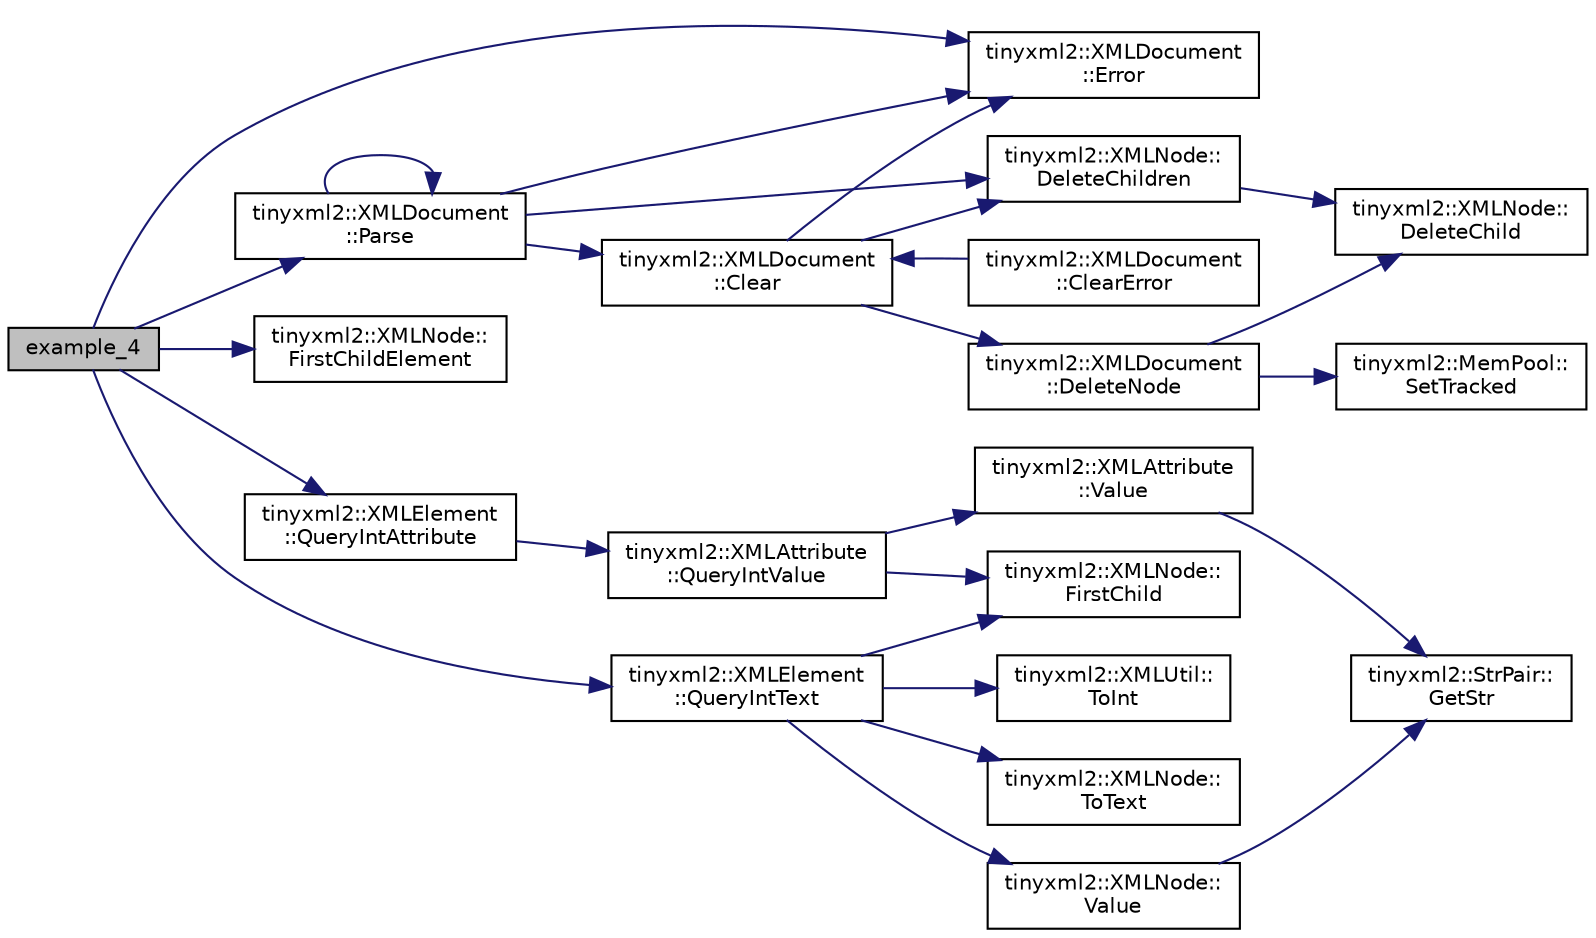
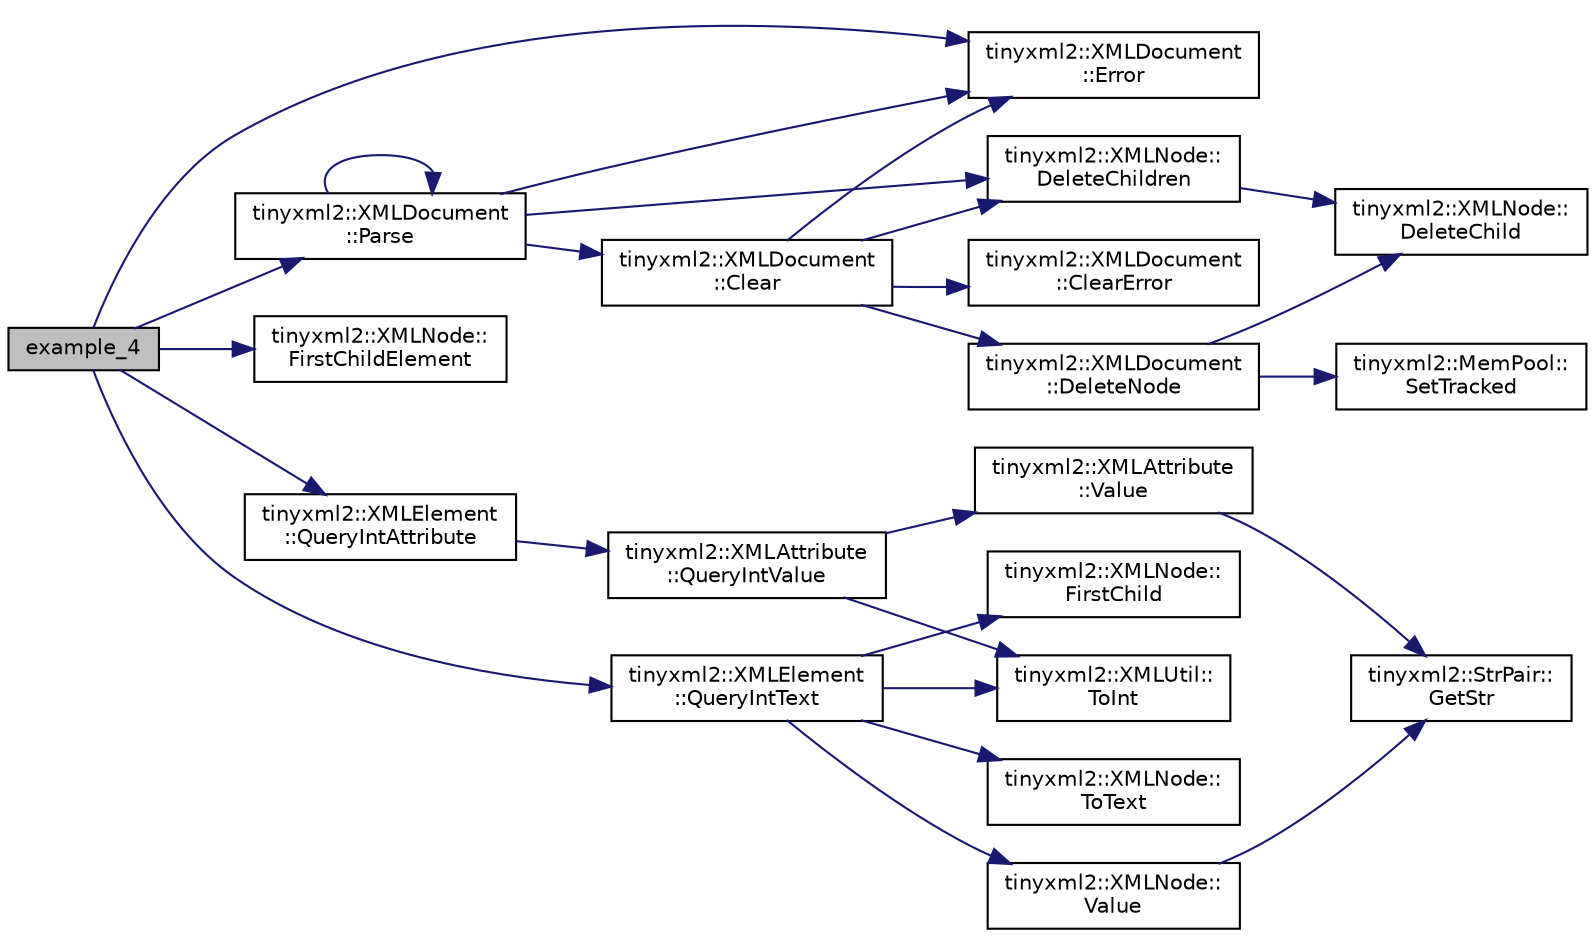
(941, 258) -> (920, 287)
(926, 575) -> (920, 623)
